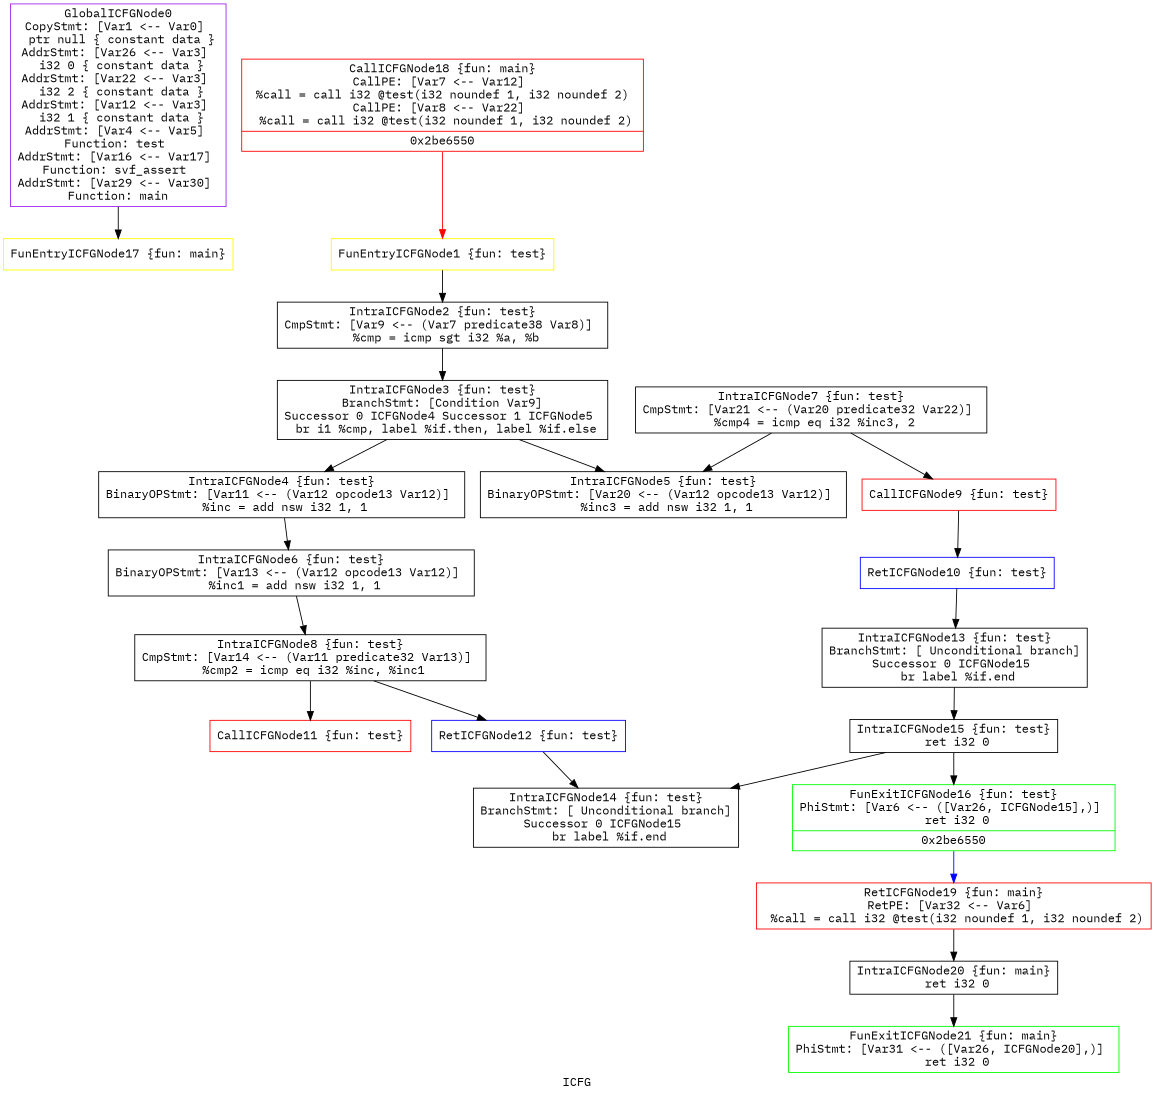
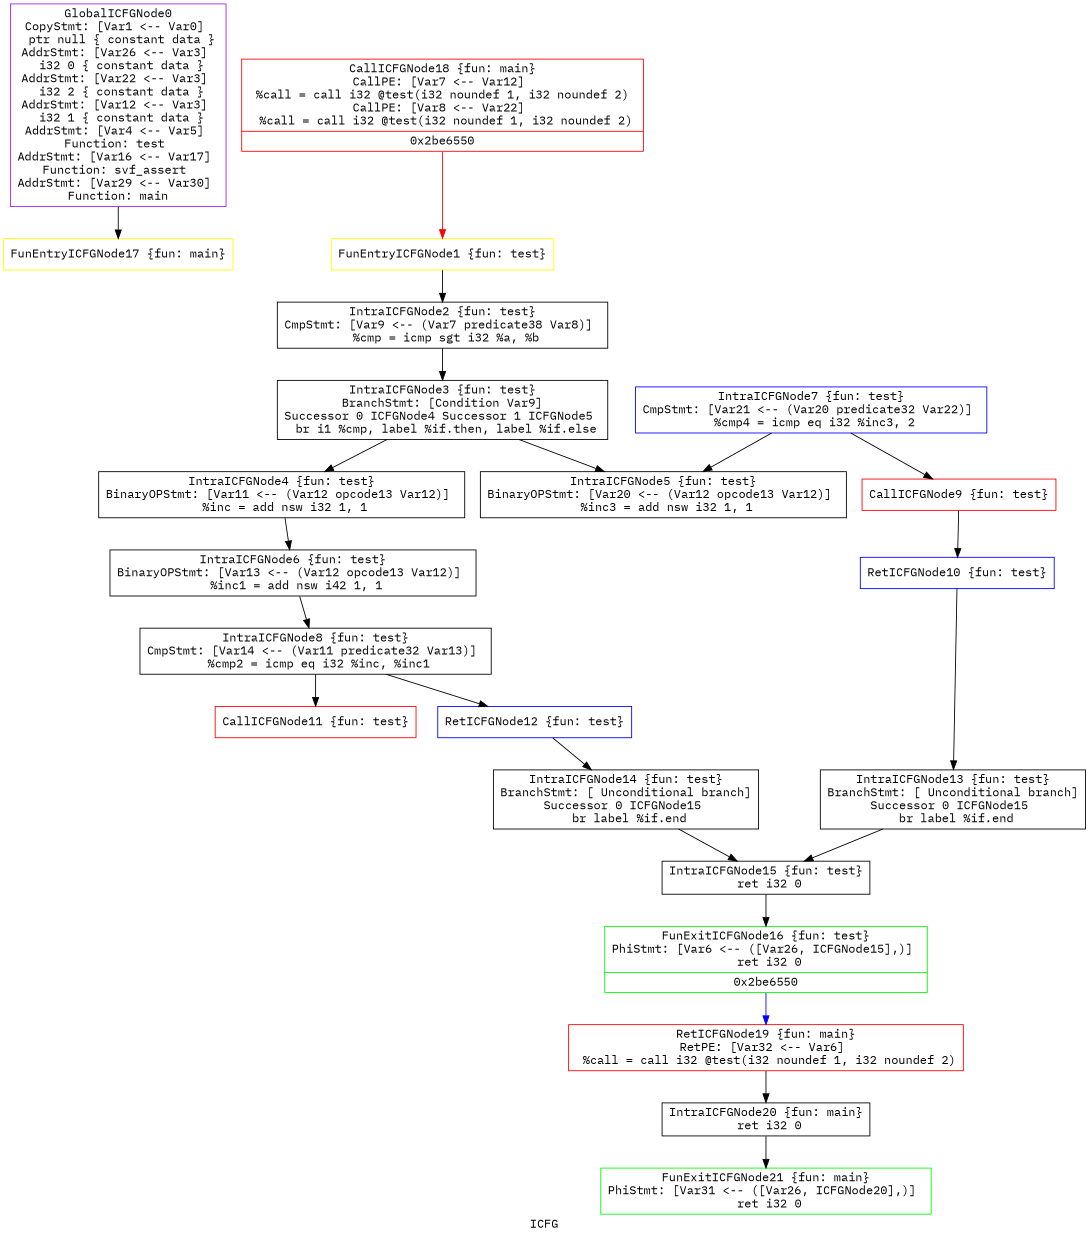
(811, 410) -> (811, 410)
(291, 586) -> (293, 586)
(812, 769) -> (704, 843)
